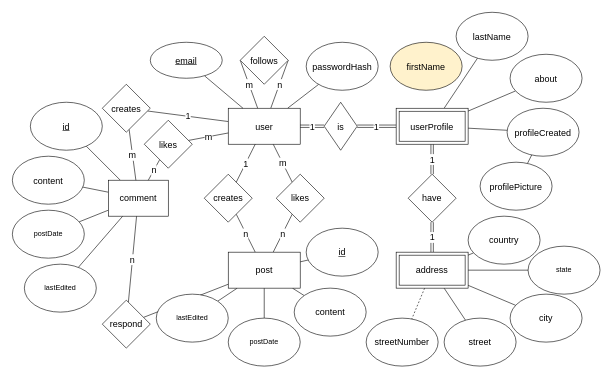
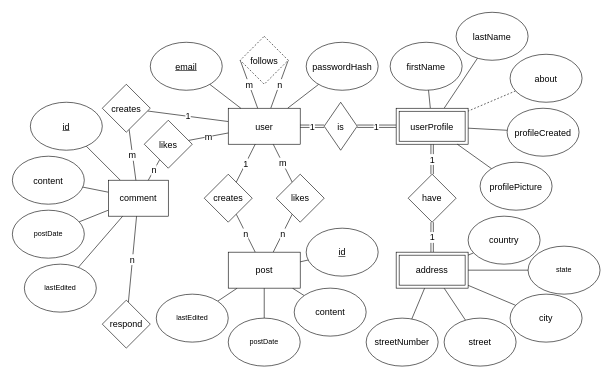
(186, 60) -> (186, 66)
(264, 60) -> (264, 60)
(426, 66) -> (426, 66)
none -> (430, 99)
(492, 101) -> (492, 101)
(530, 160) -> (475, 157)
(213, 290) -> none
(419, 303) -> (419, 303)
